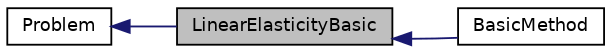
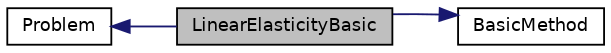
(435, 39) -> (416, 14)
